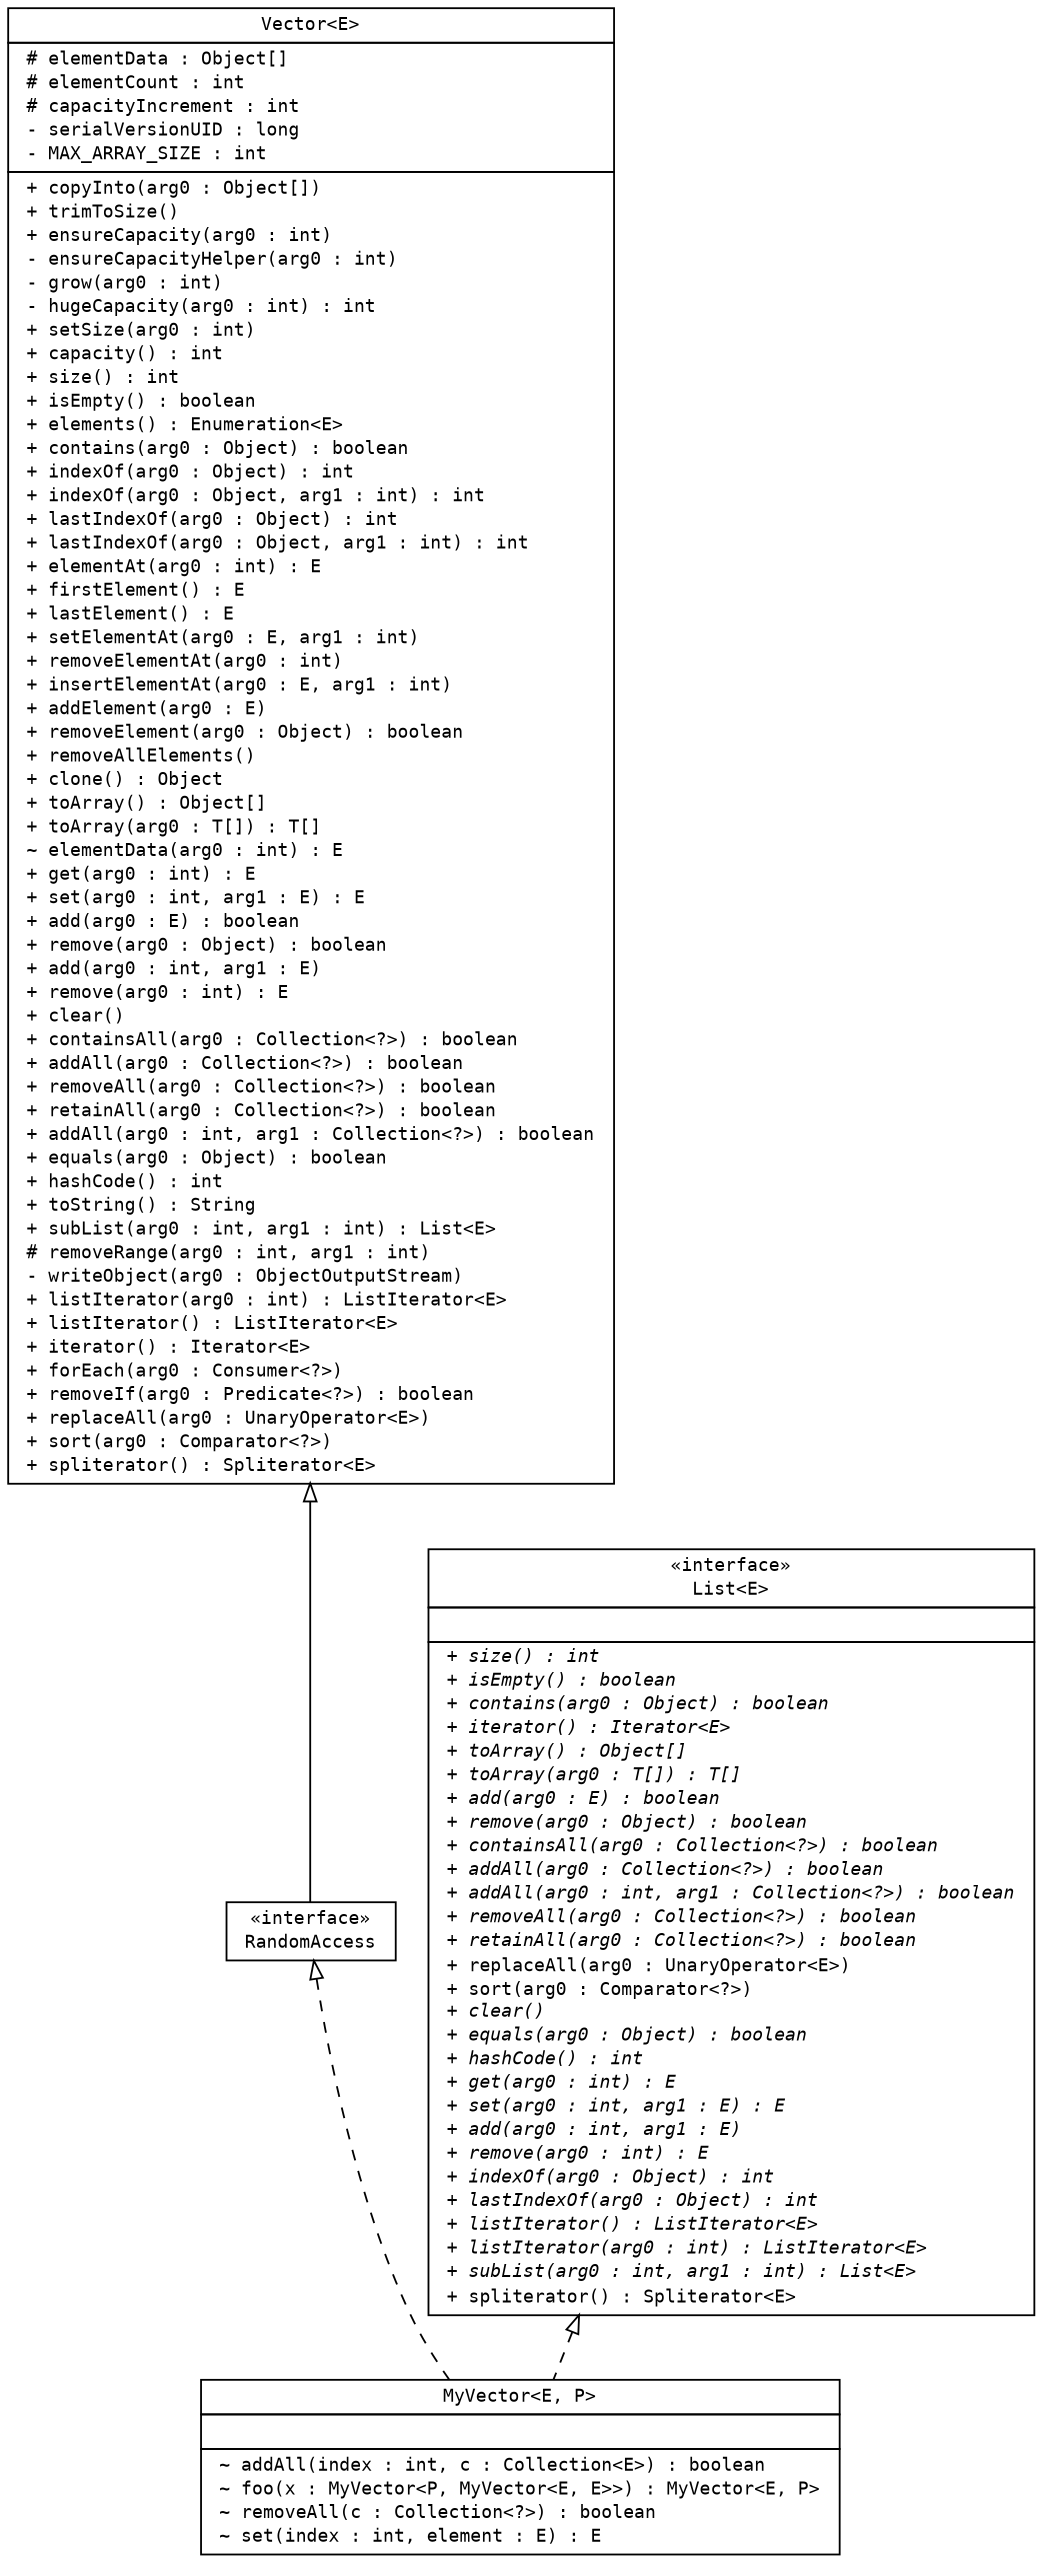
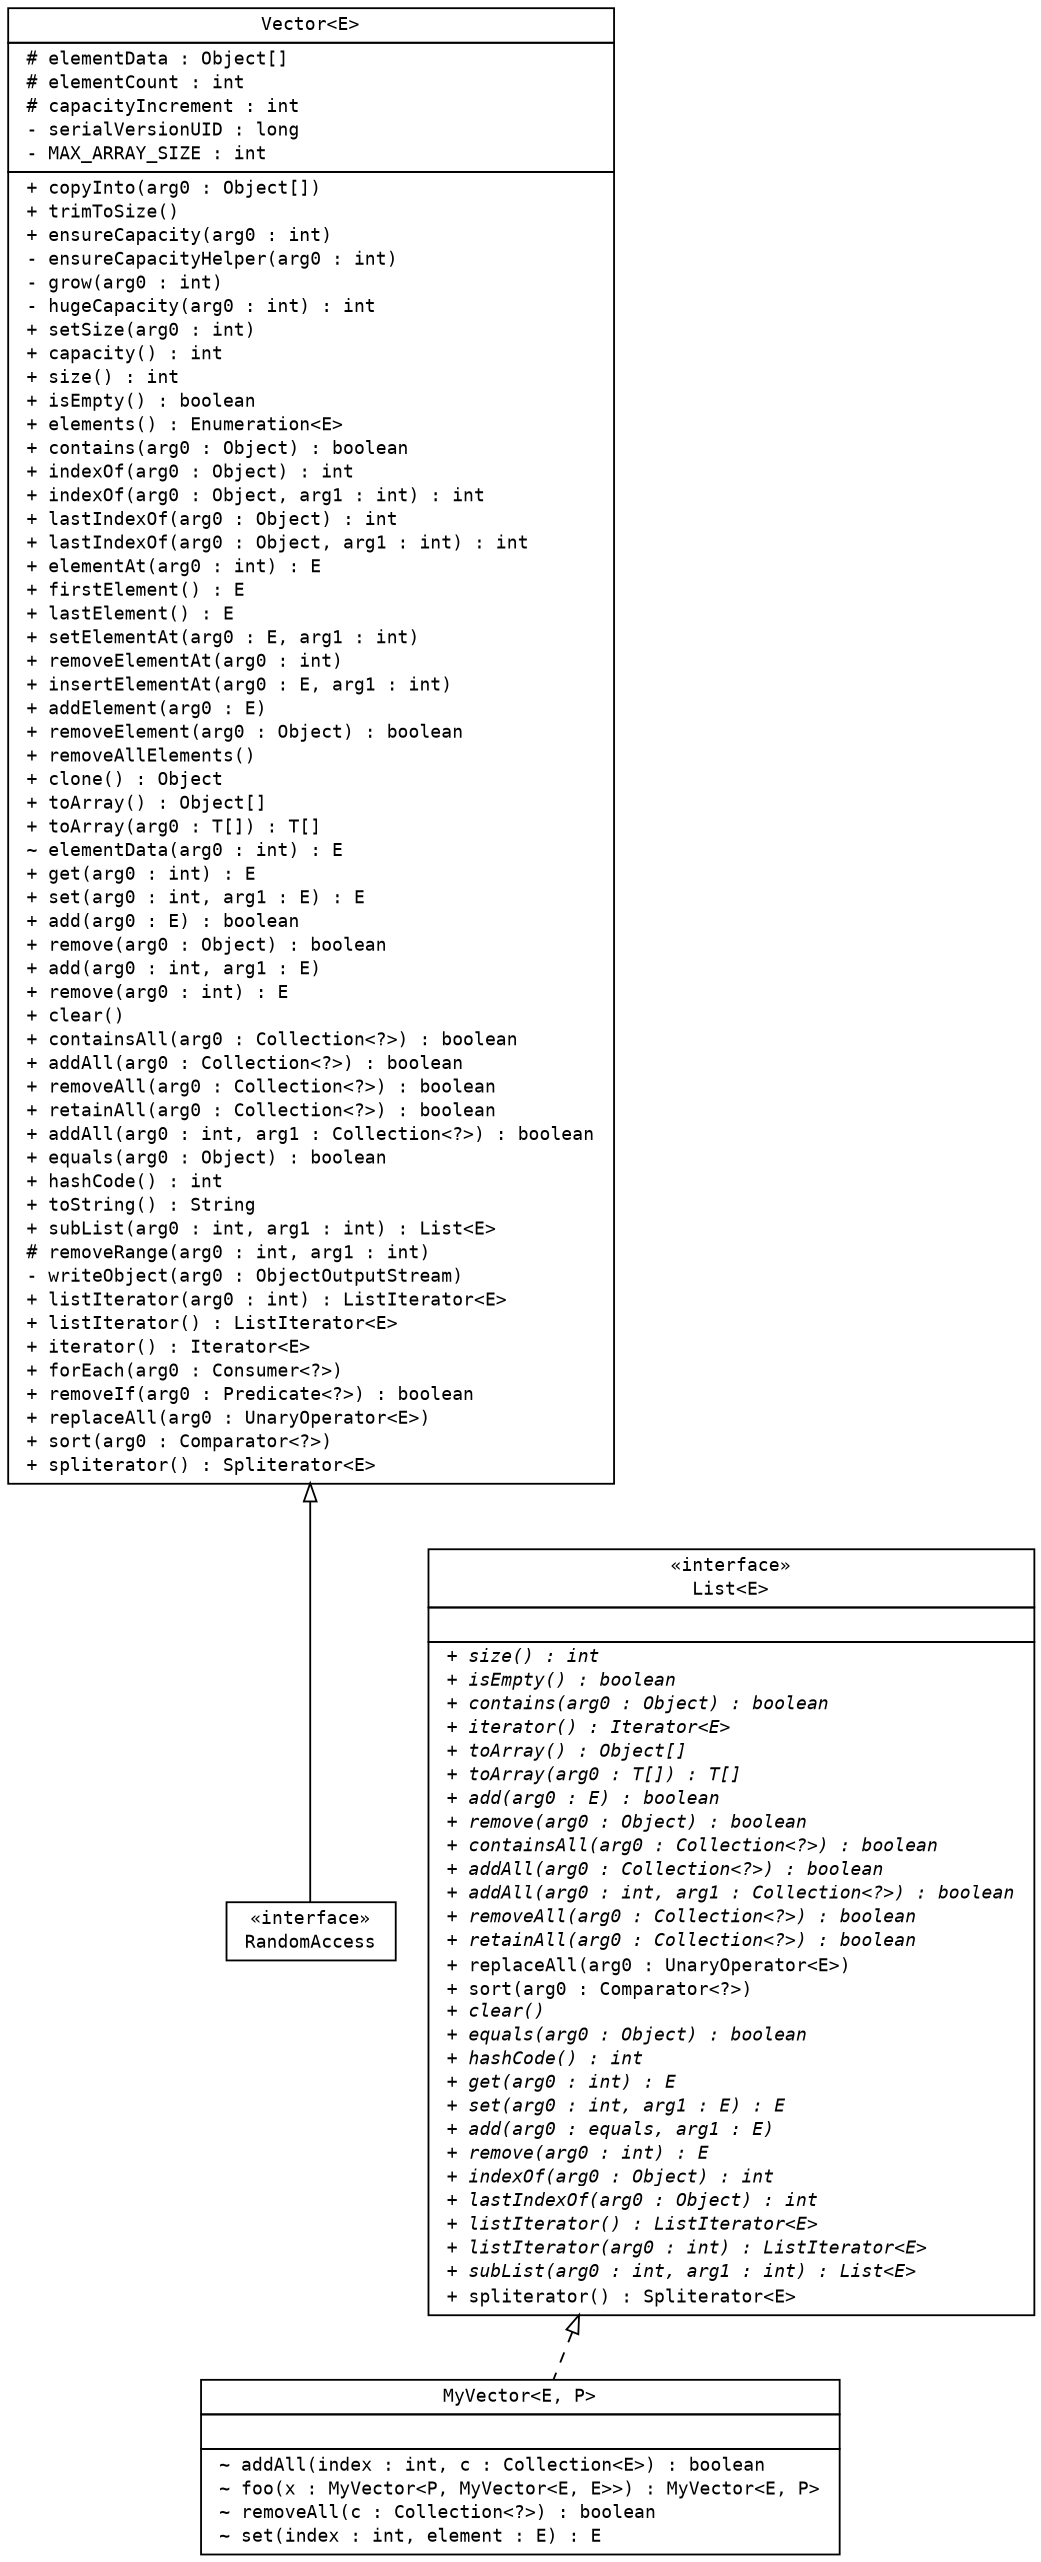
(595, 2130) -> (611, 2130)
(363, 2186) -> none
